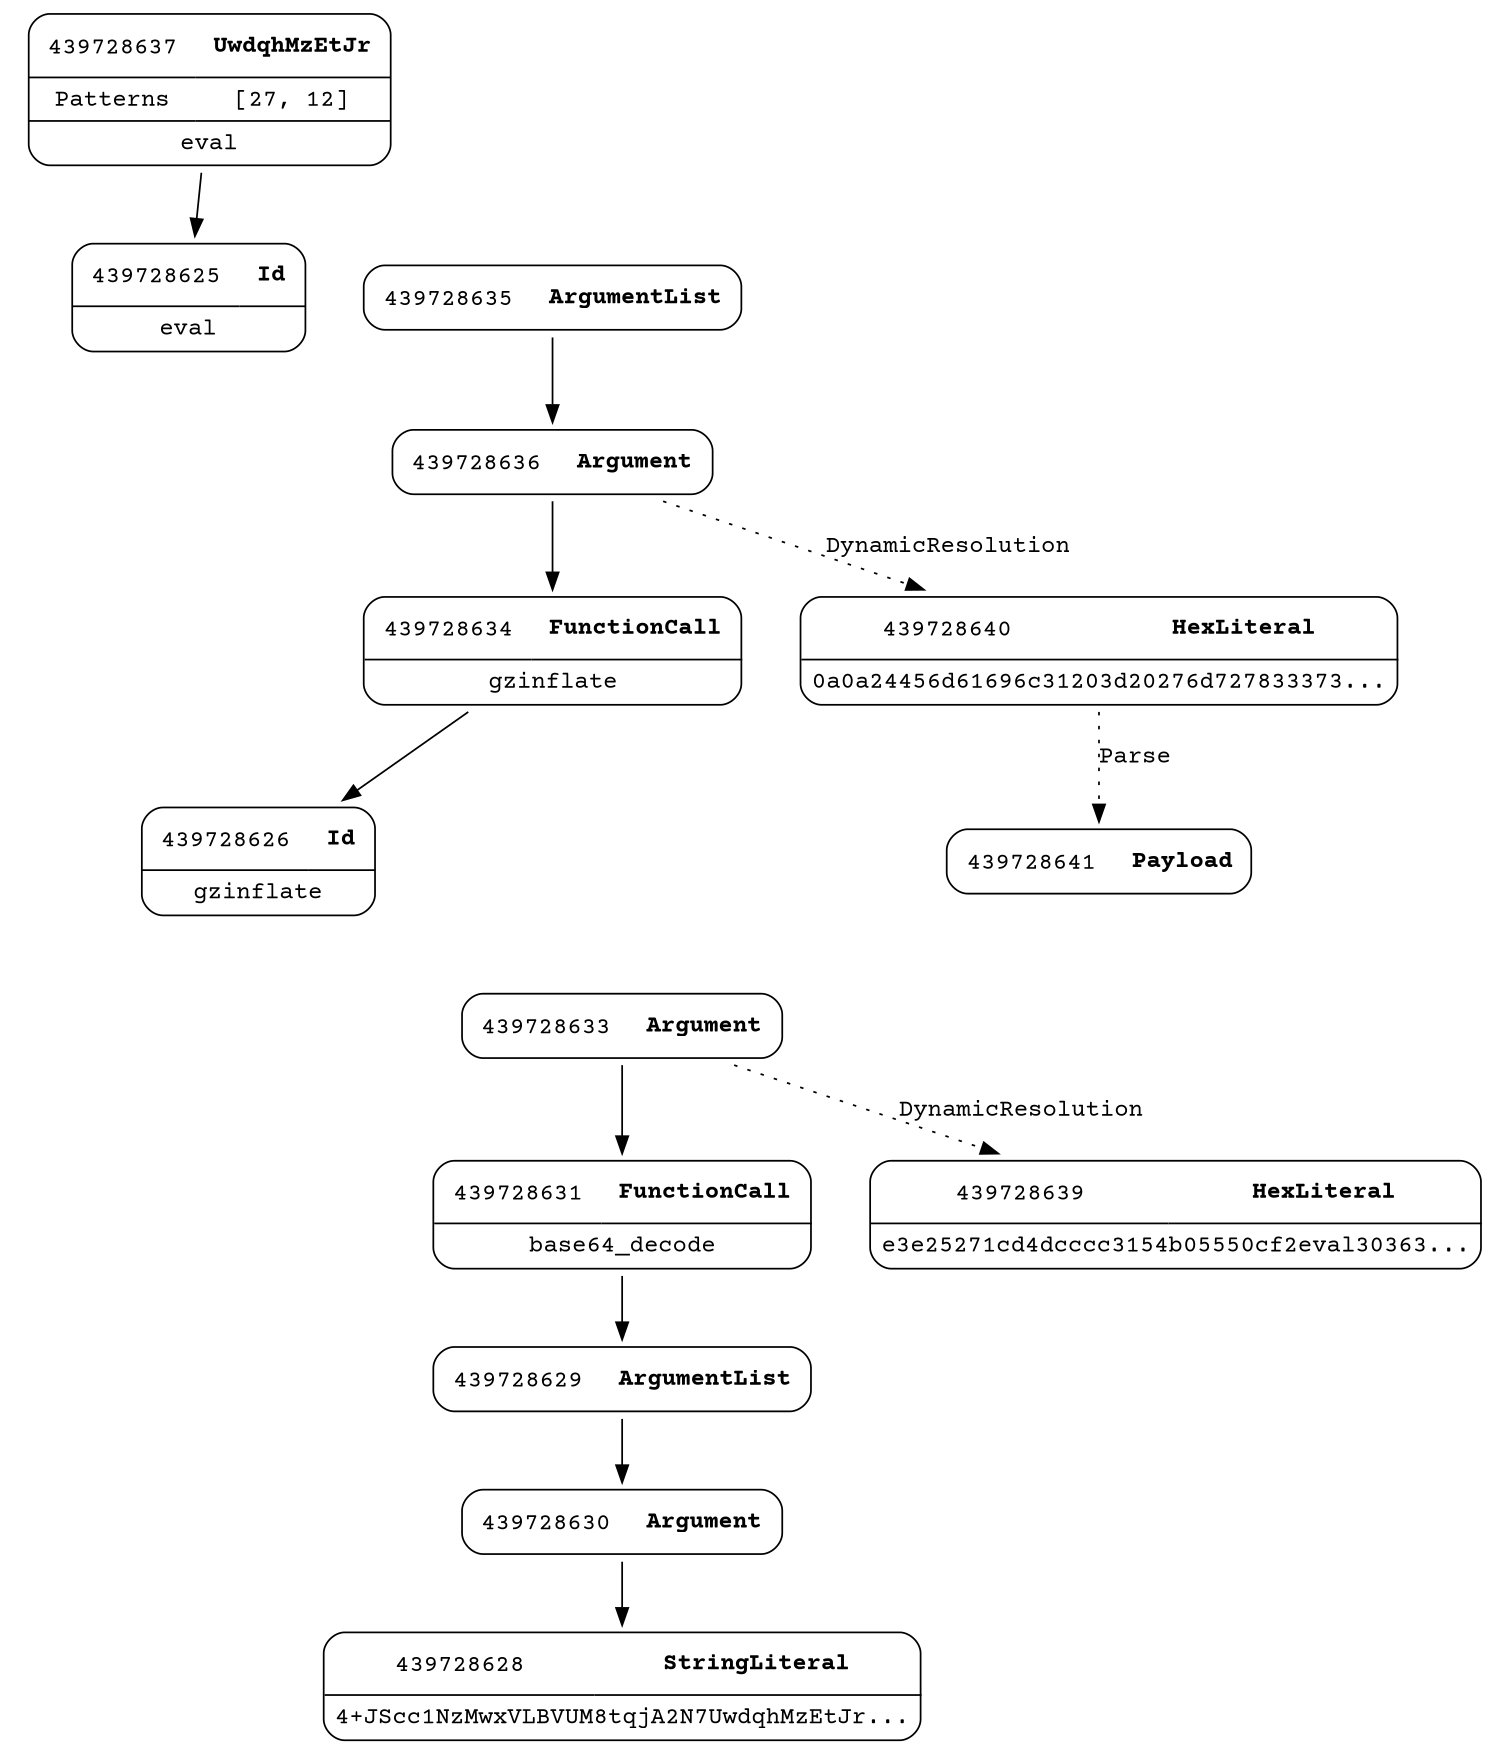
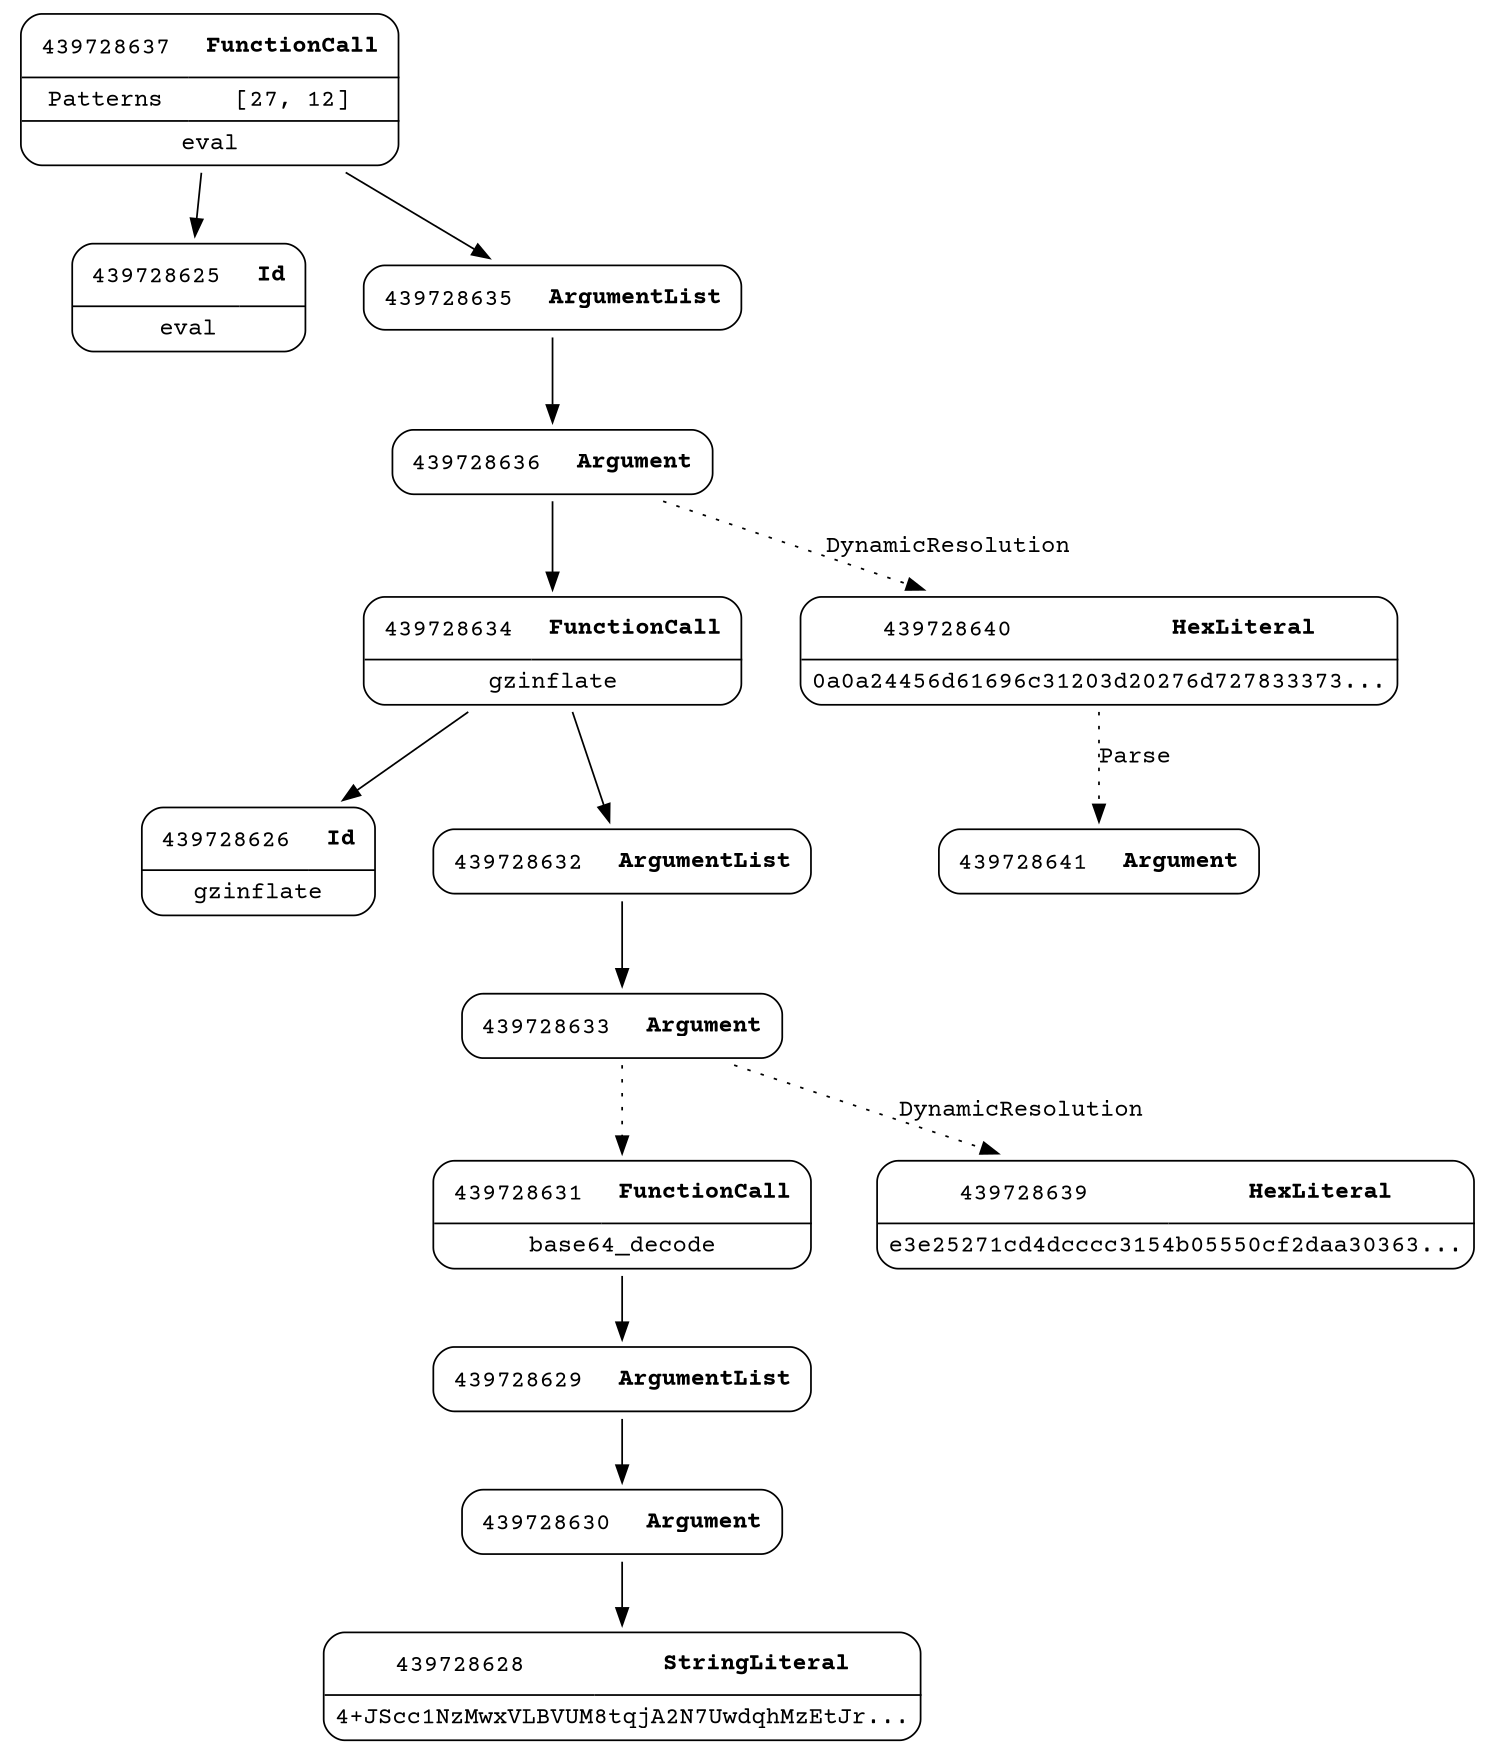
(292, 44) -> (293, 44)
none -> (410, 211)
(1183, 860) -> (1182, 860)
none -> (622, 861)
(622, 1101) -> (622, 1101)
(1176, 1244) -> (1176, 1244)
